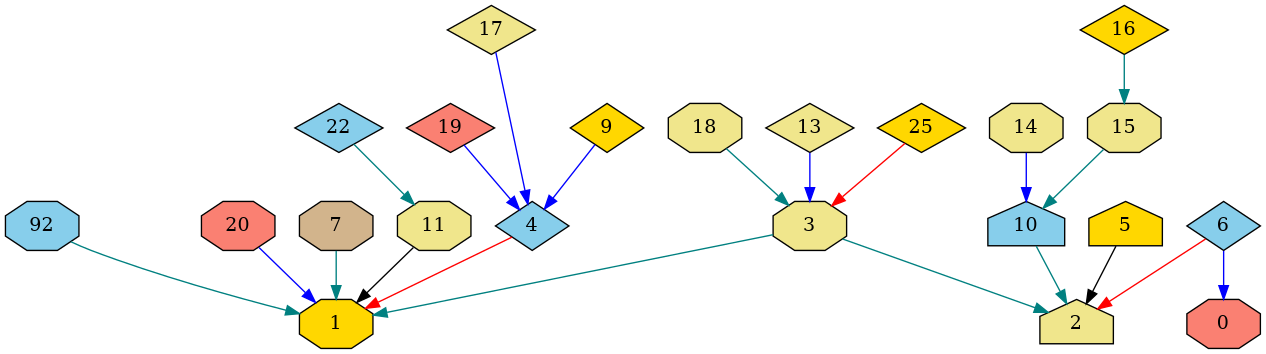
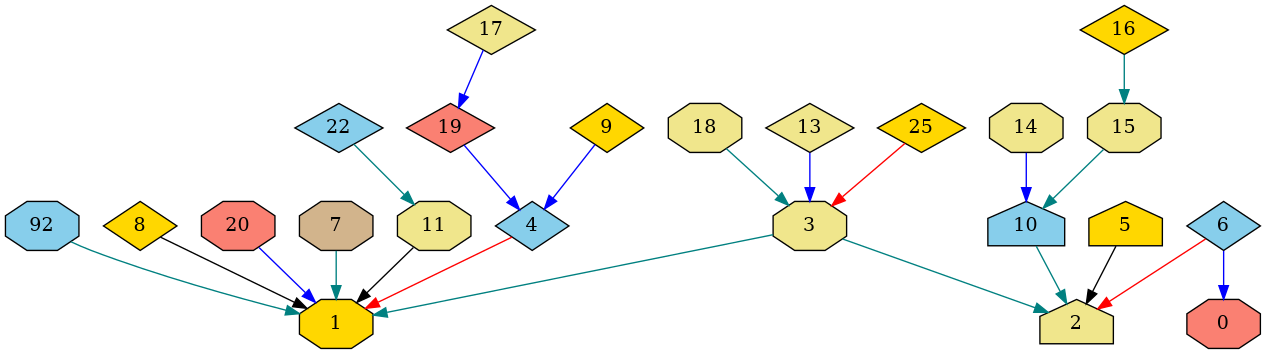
(510, 122) -> (474, 73)
none -> (140, 226)
